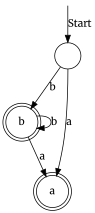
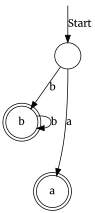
(36, 154) -> none
